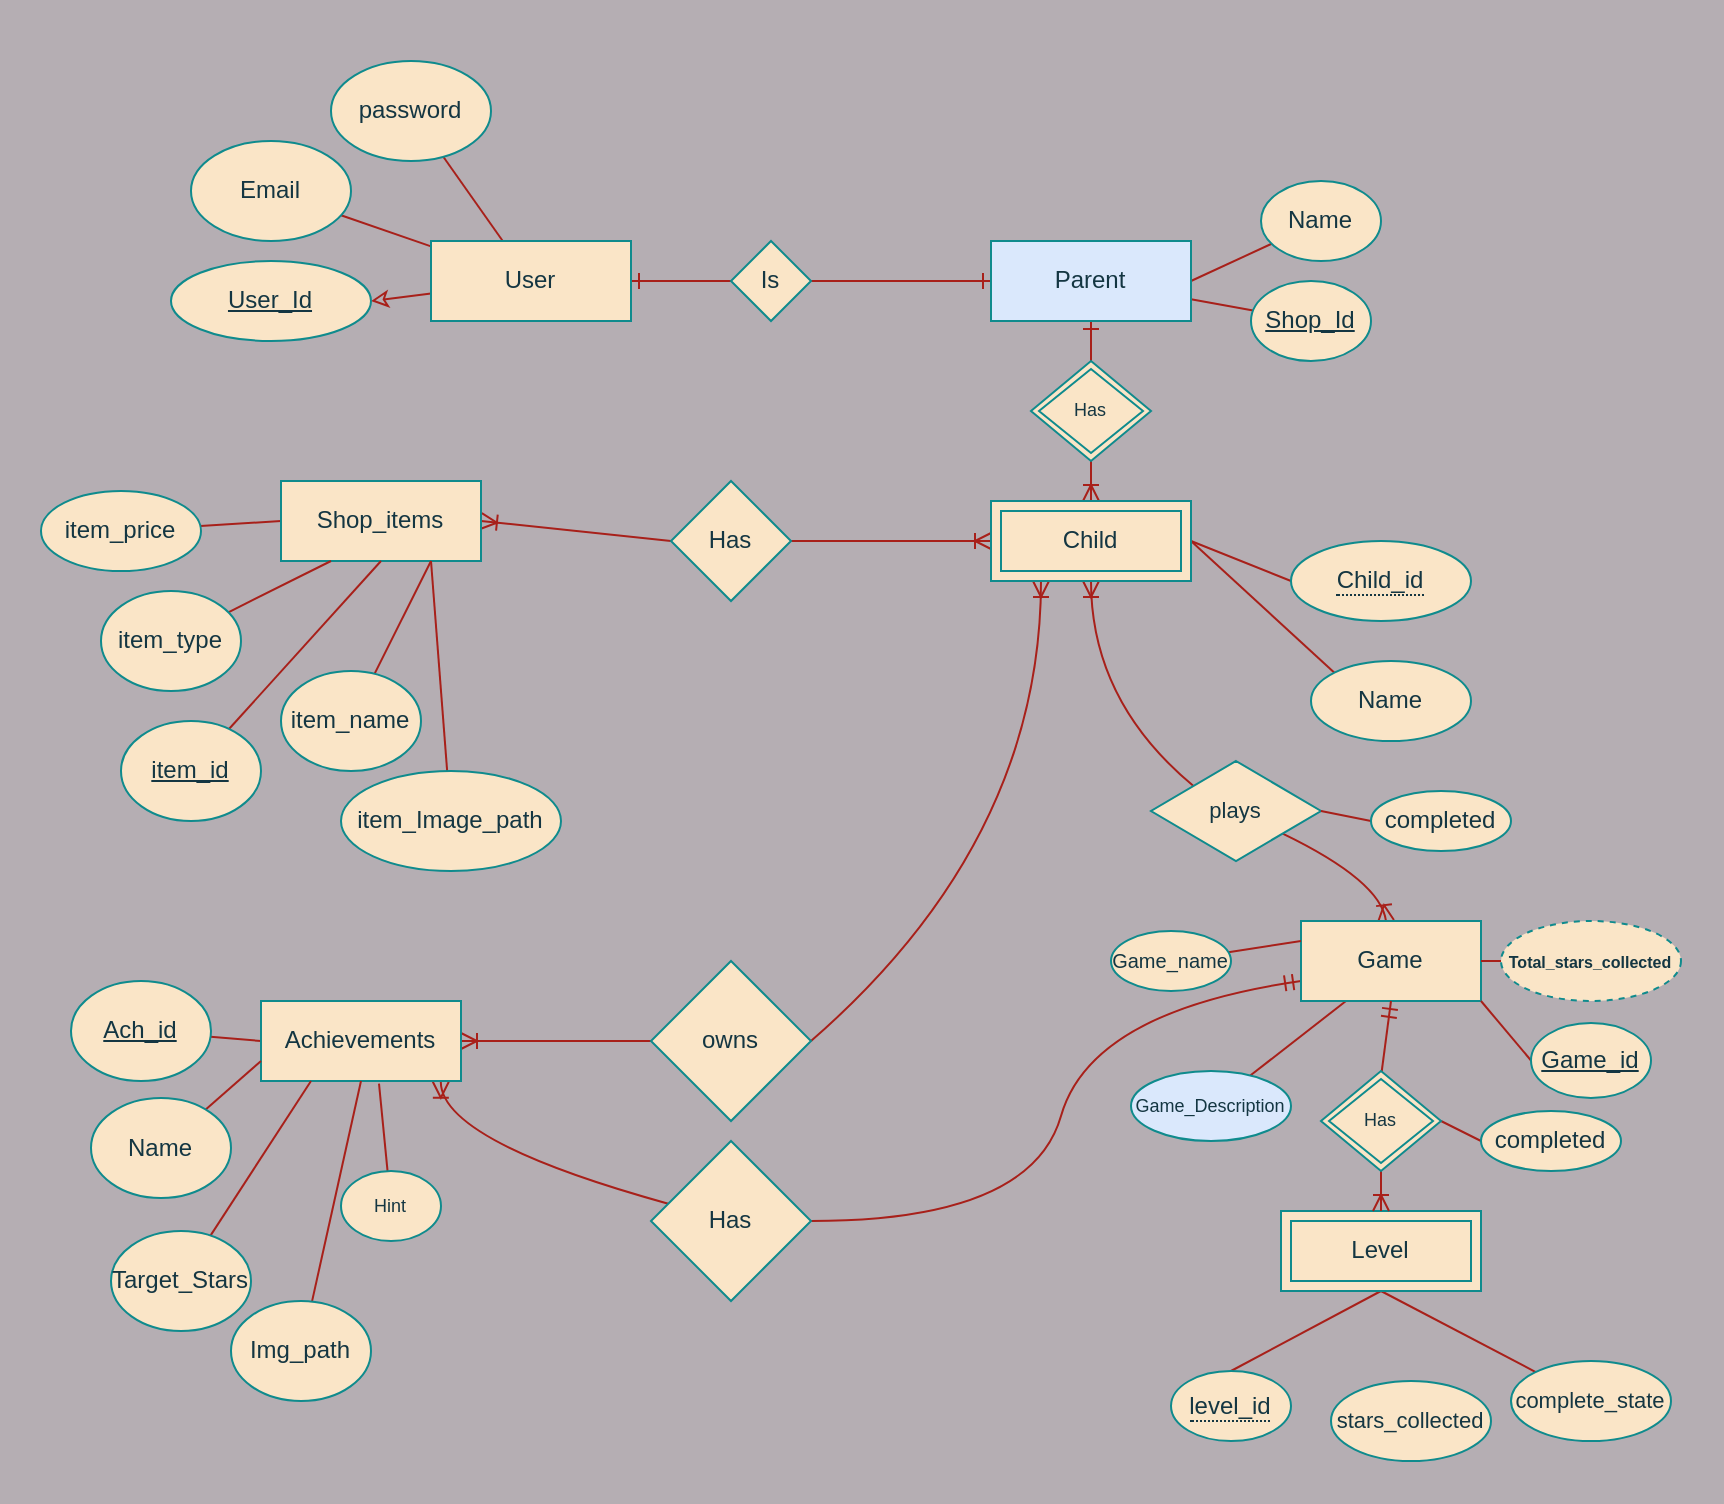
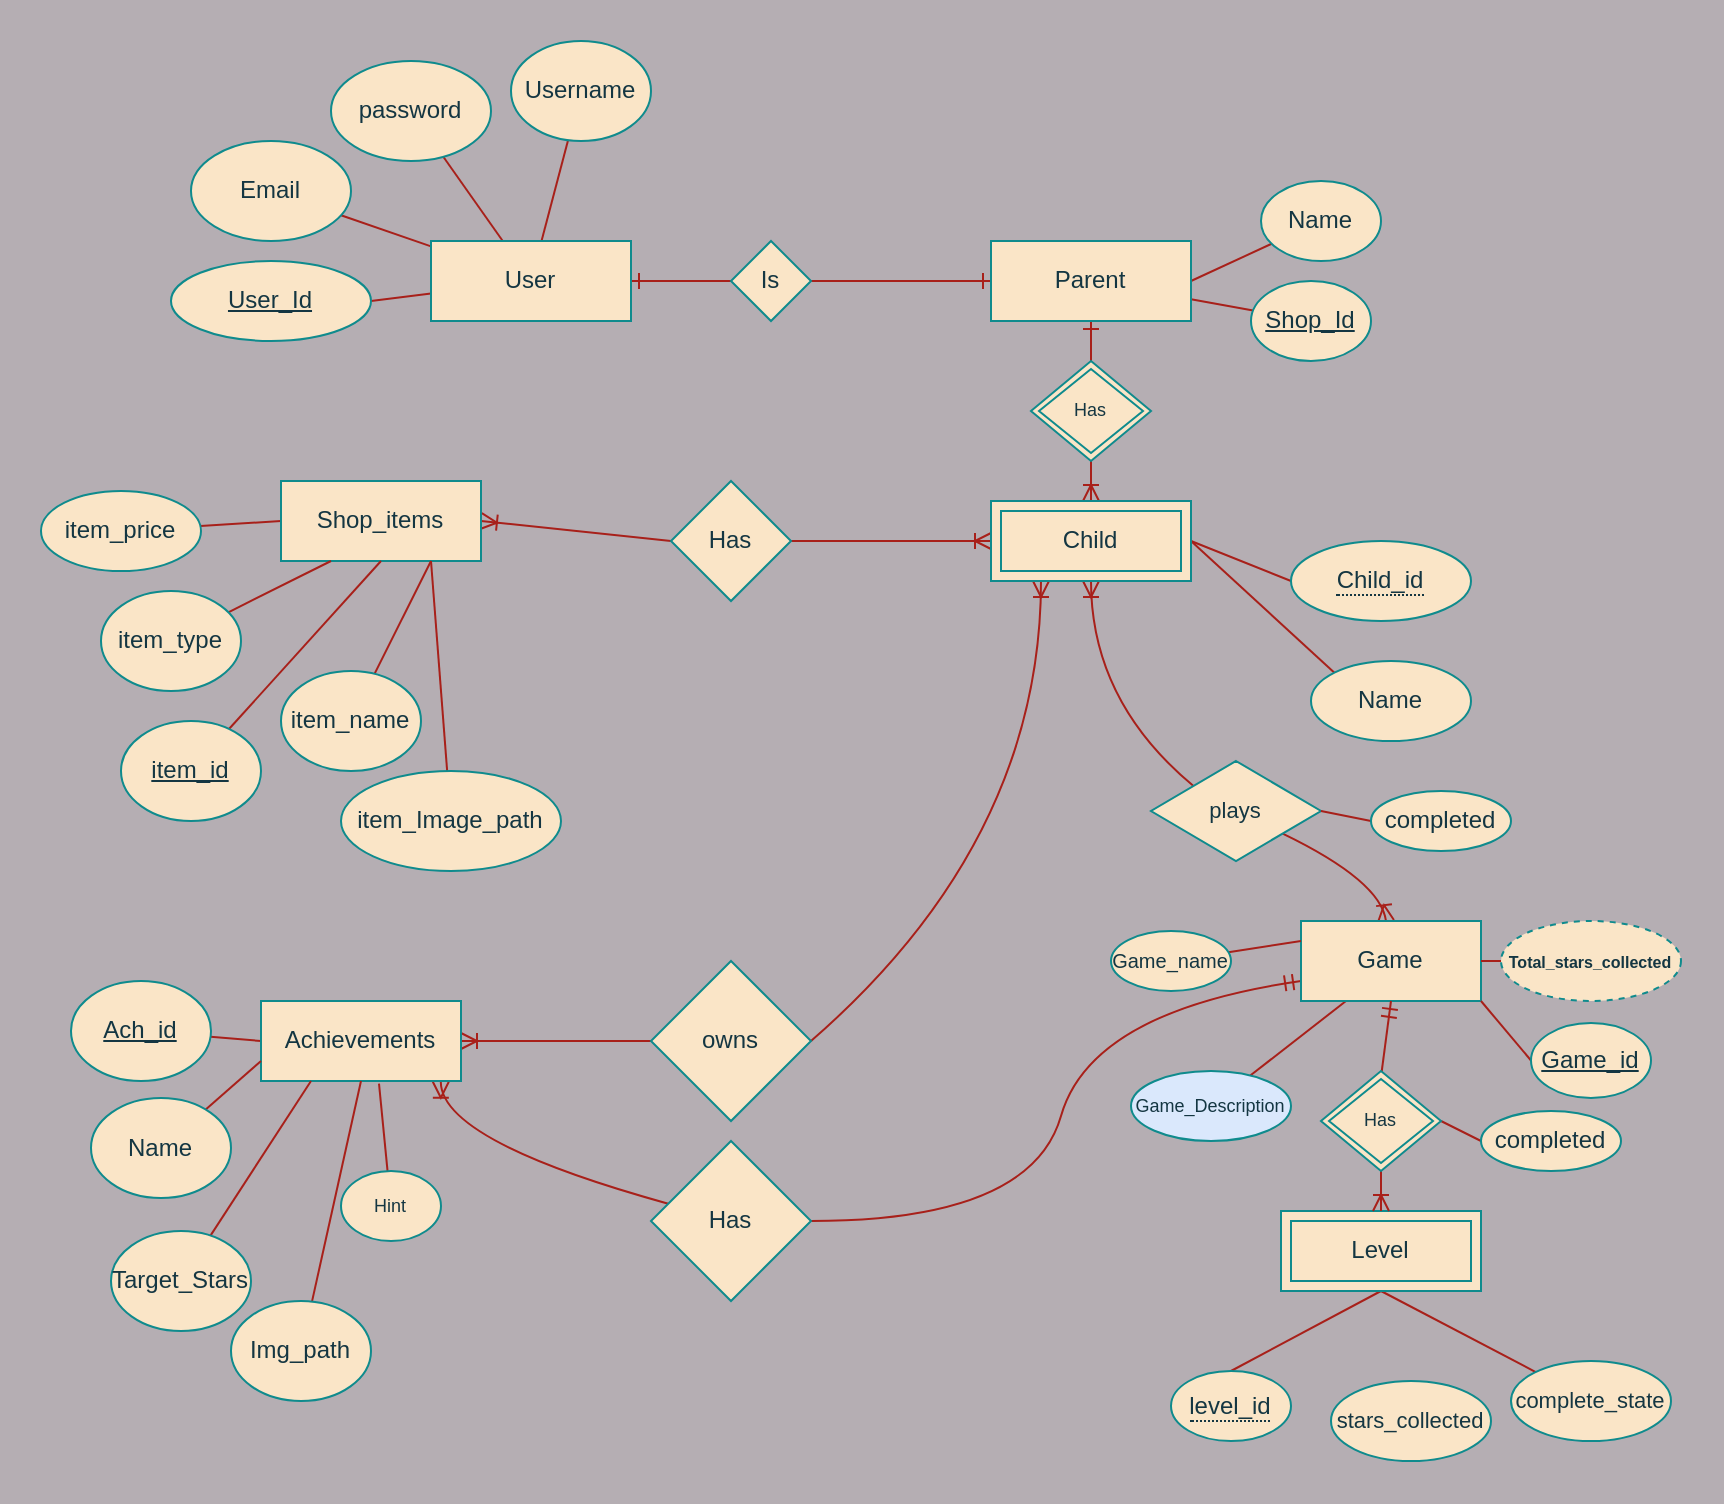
none -> (581, 91)
none -> (555, 191)
(1091, 281) -> (1091, 281)
(386, 299) -> (379, 300)
